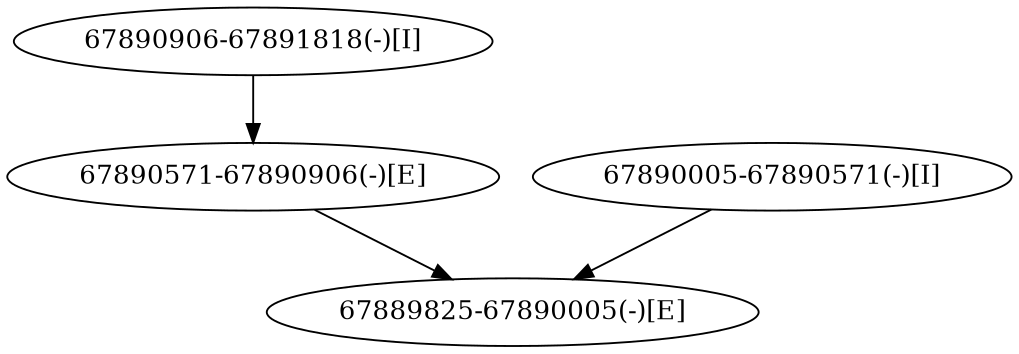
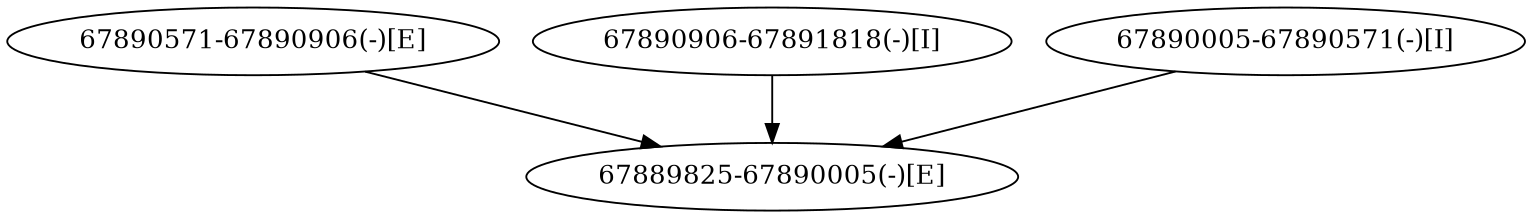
(253, 100) -> (772, 100)
